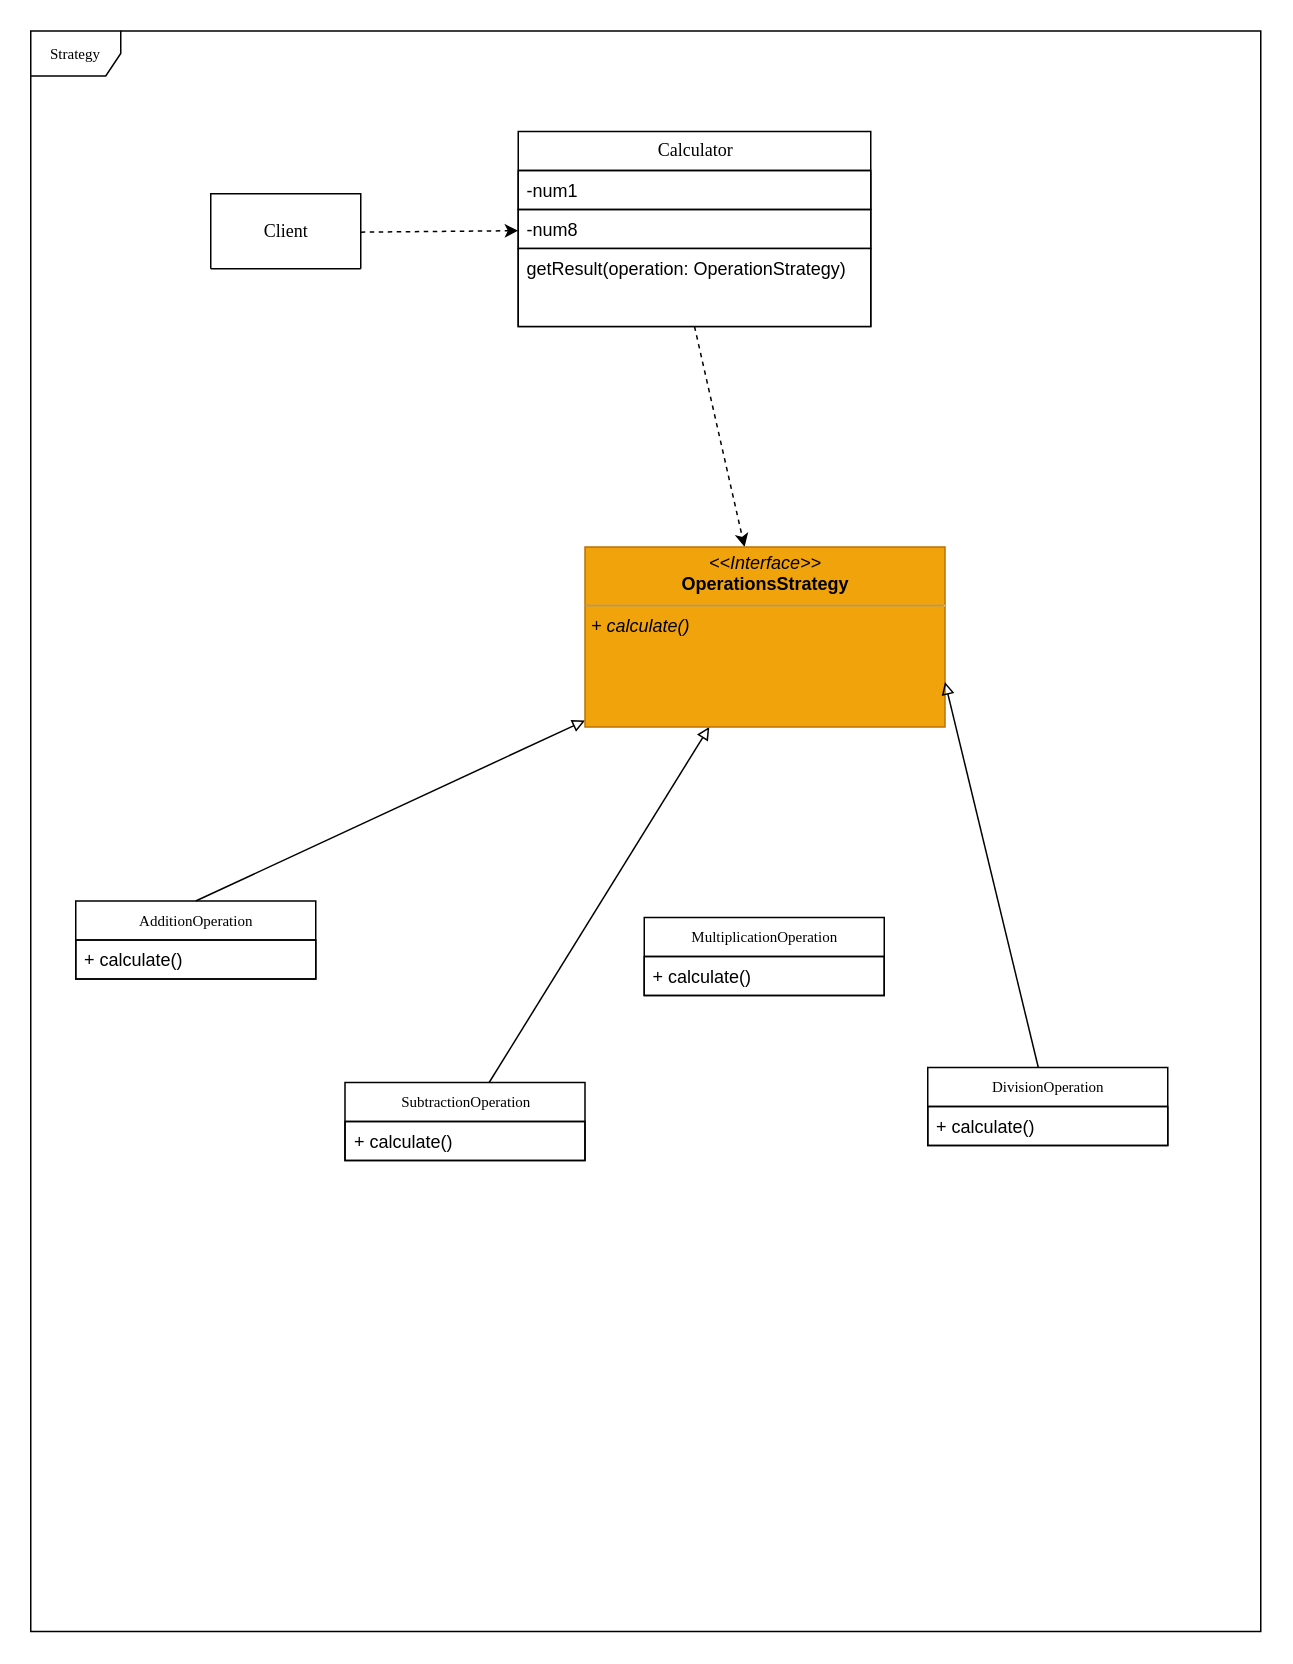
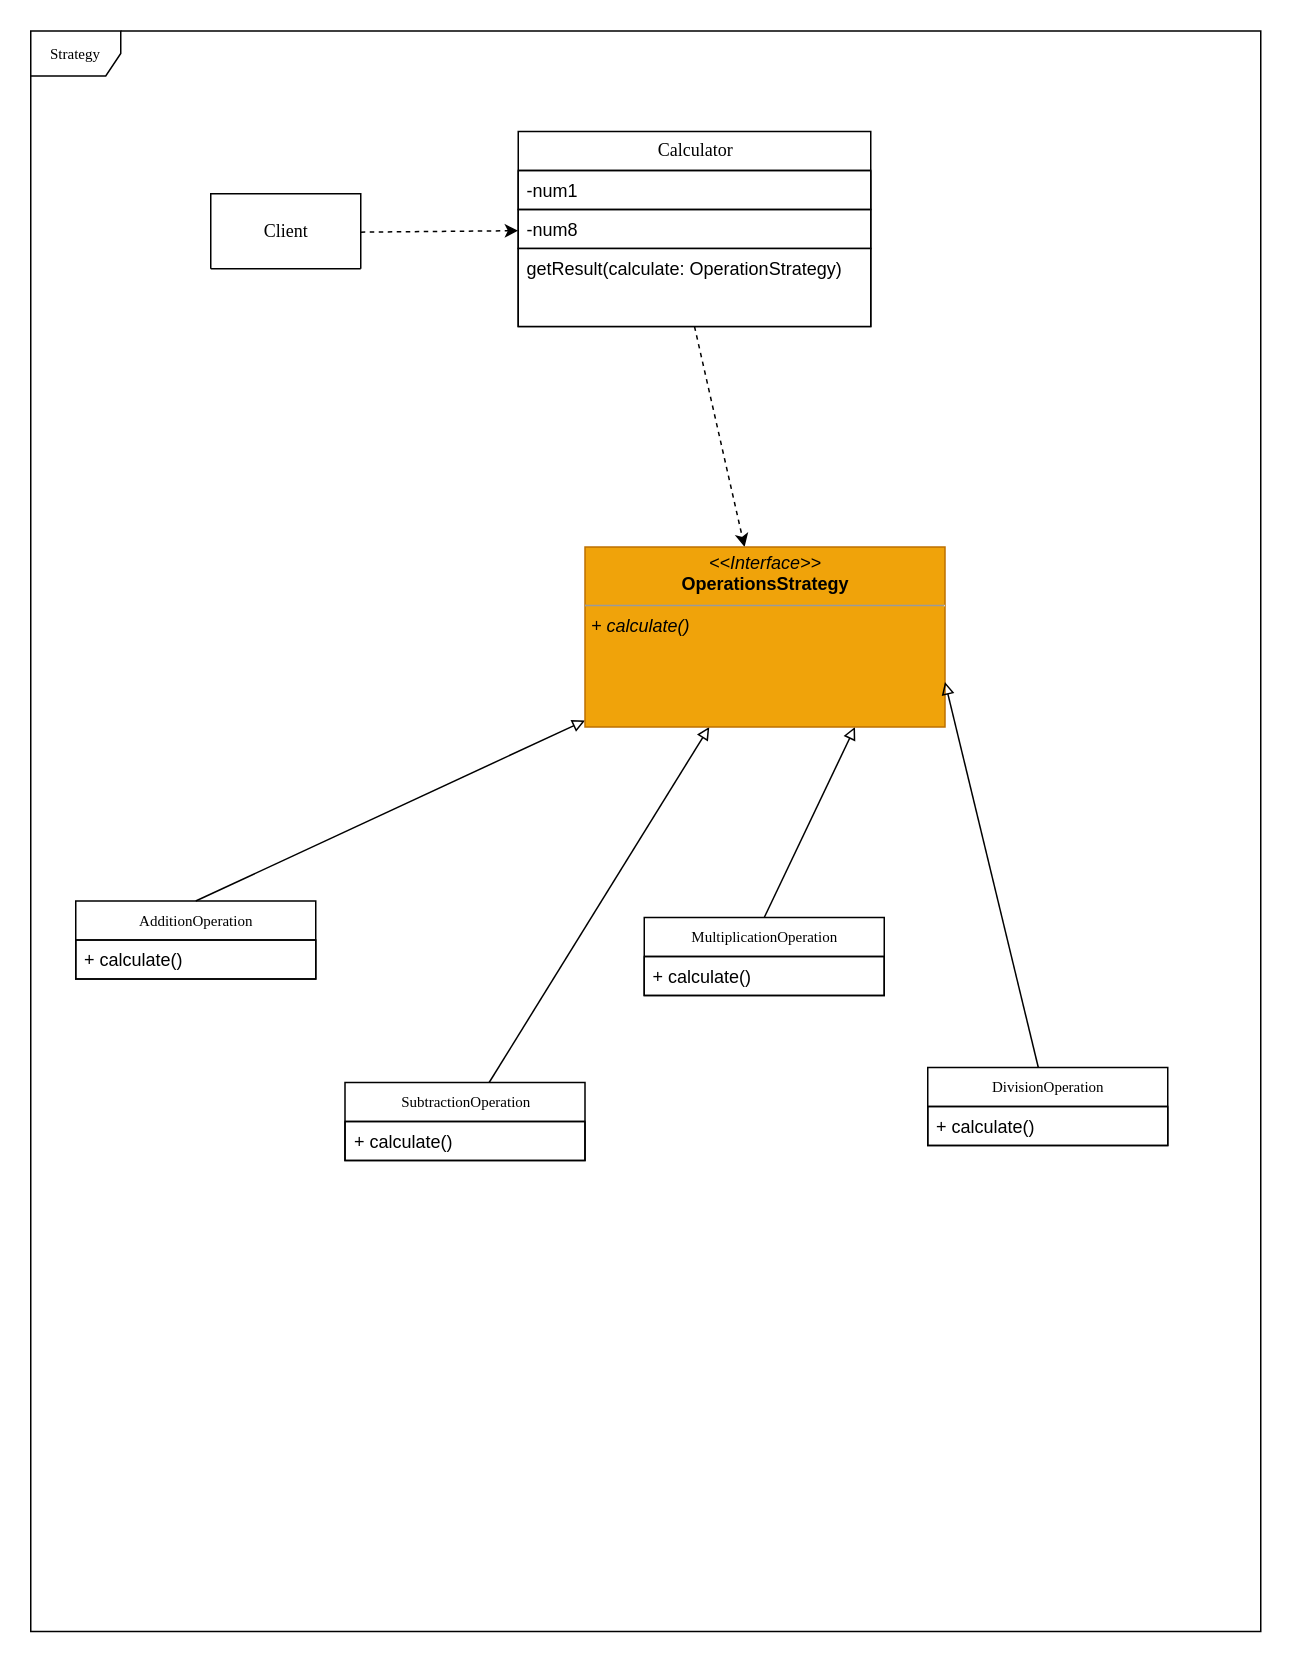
(696, 280) -> (696, 280)
none -> (807, 827)
